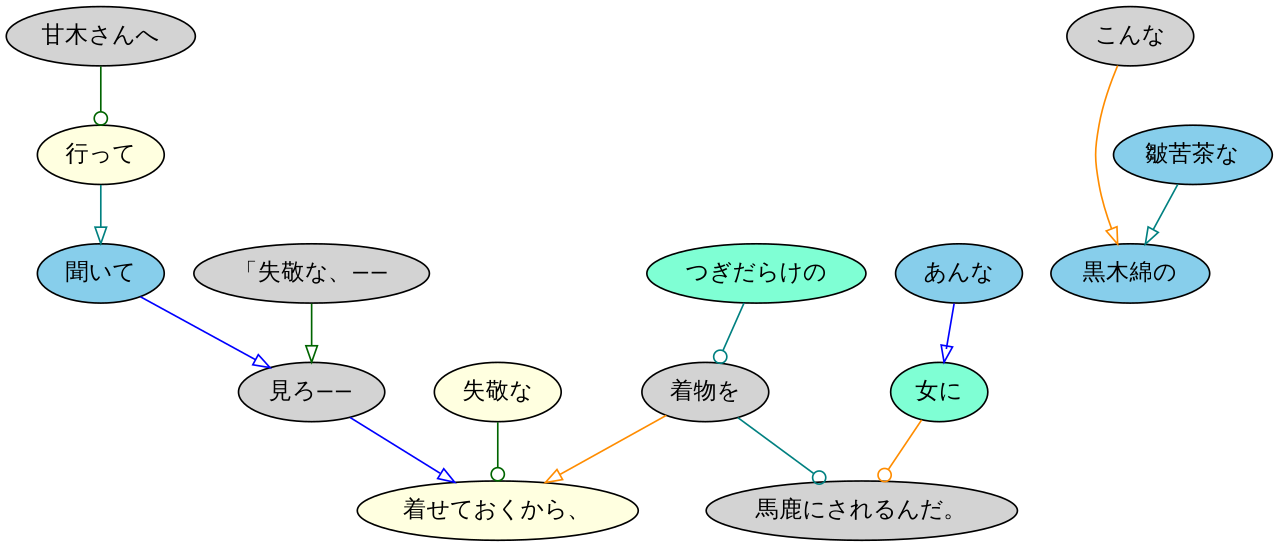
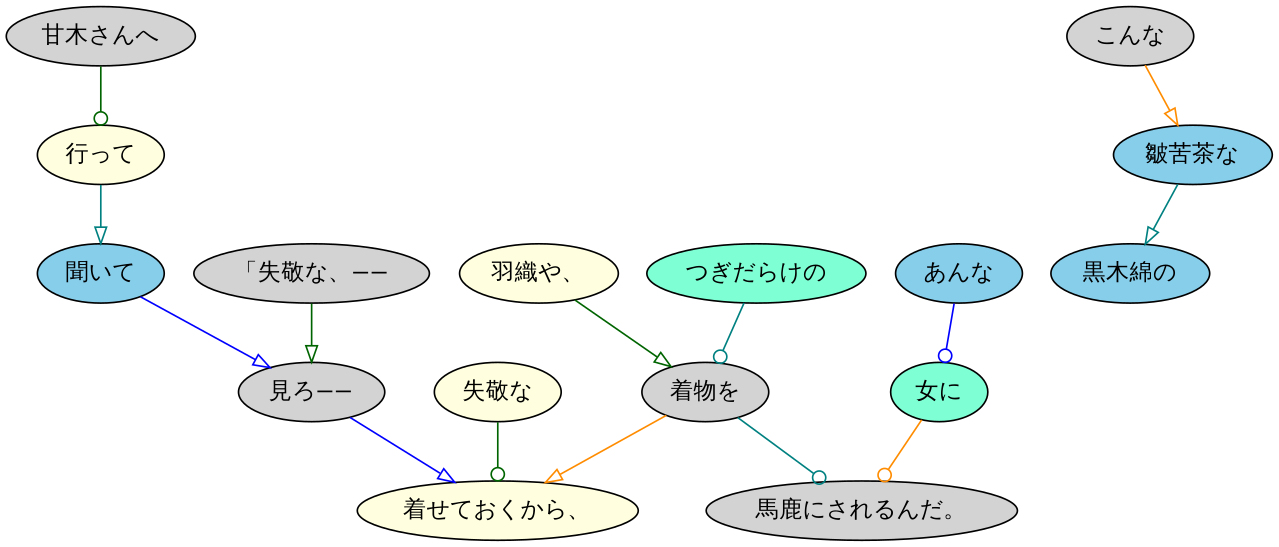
(1096, 147) -> (1158, 88)
none -> (539, 273)
(950, 326) -> (950, 326)
